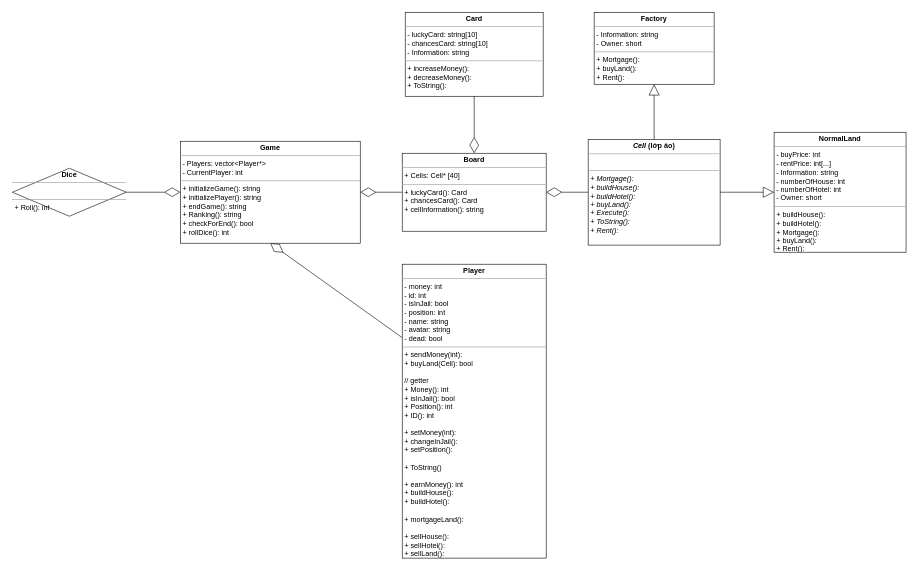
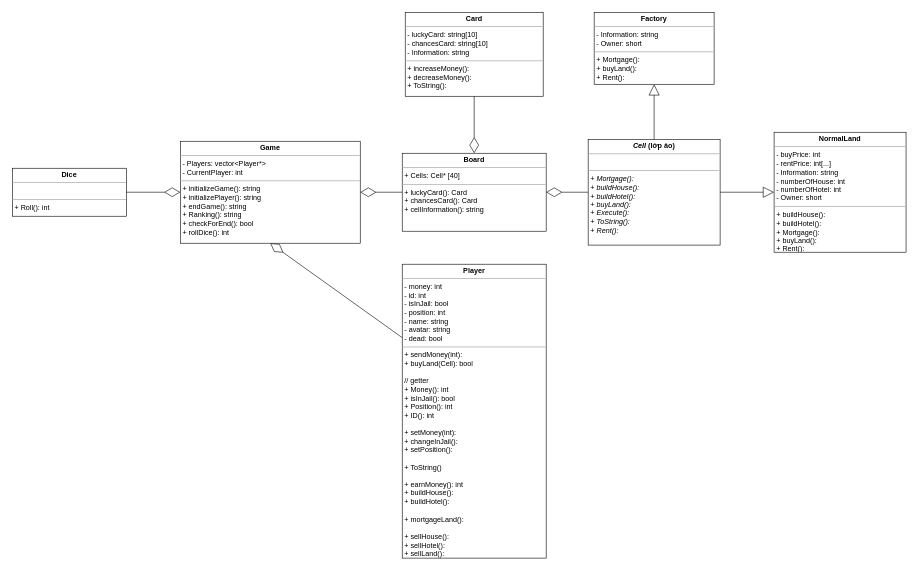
(69, 192) -> (69, 192)
